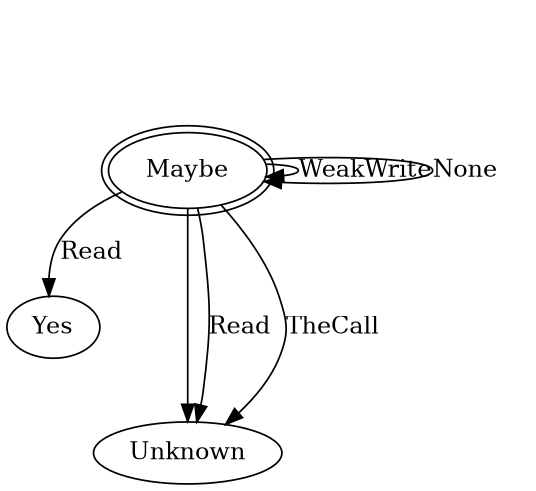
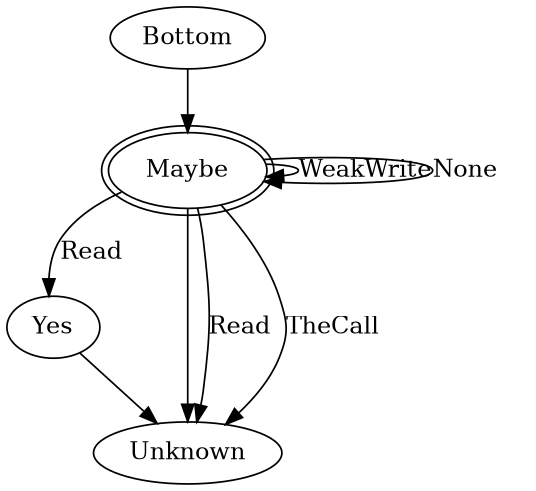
none -> (188, 38)
none -> (112, 382)
